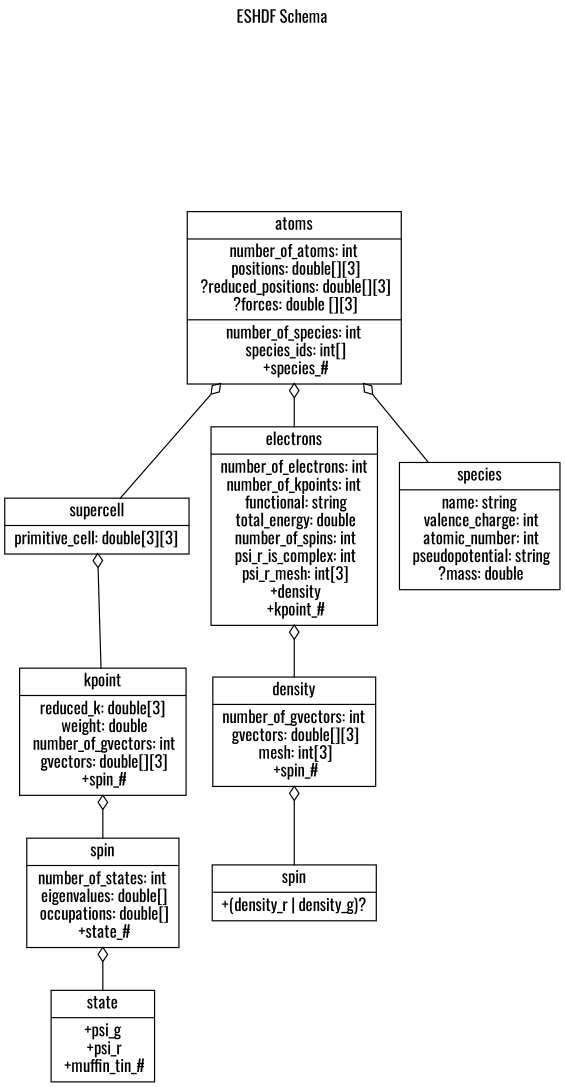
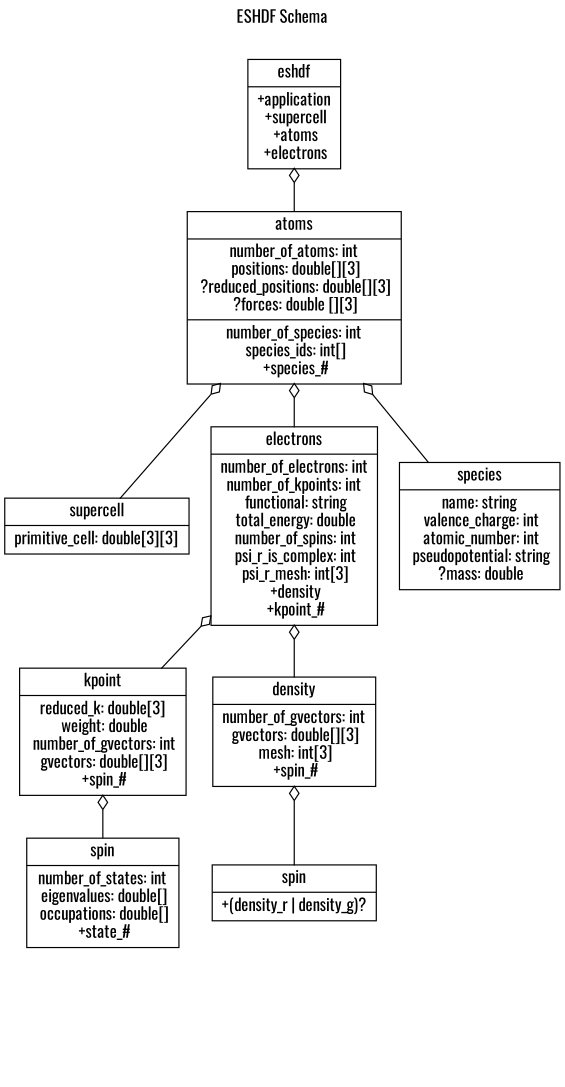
none -> (294, 114)
(100, 618) -> (181, 647)
(103, 1036) -> none
